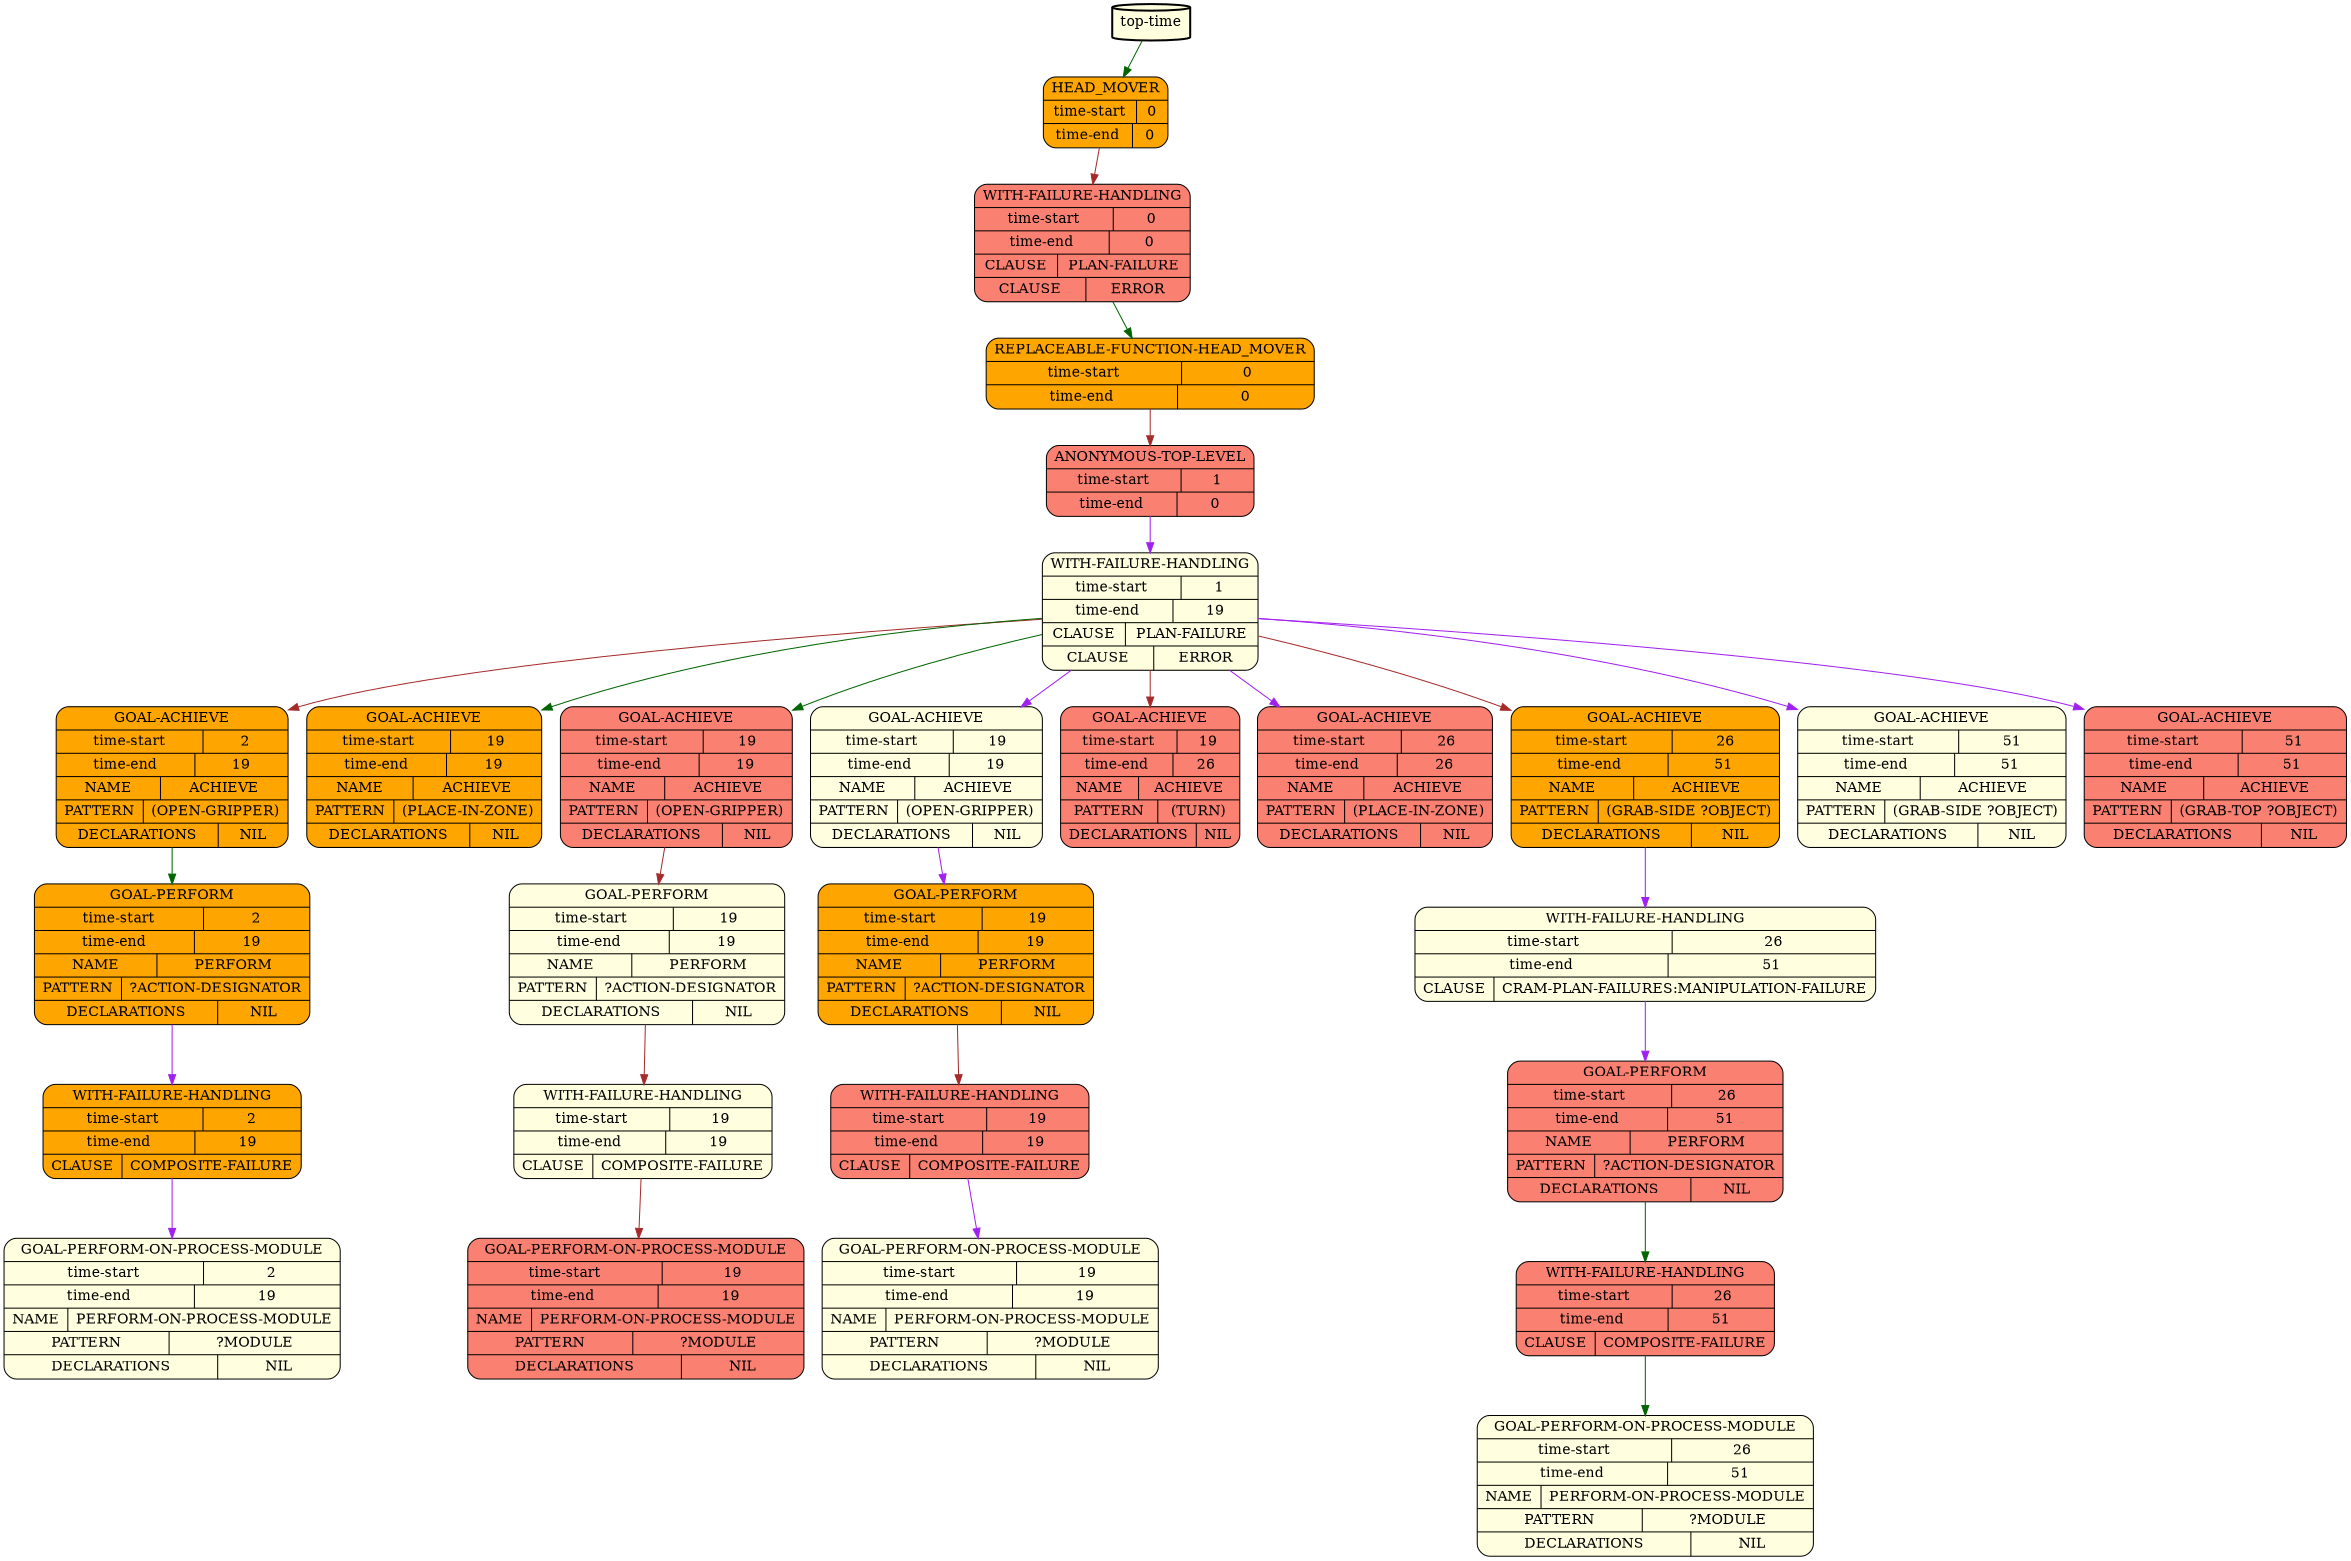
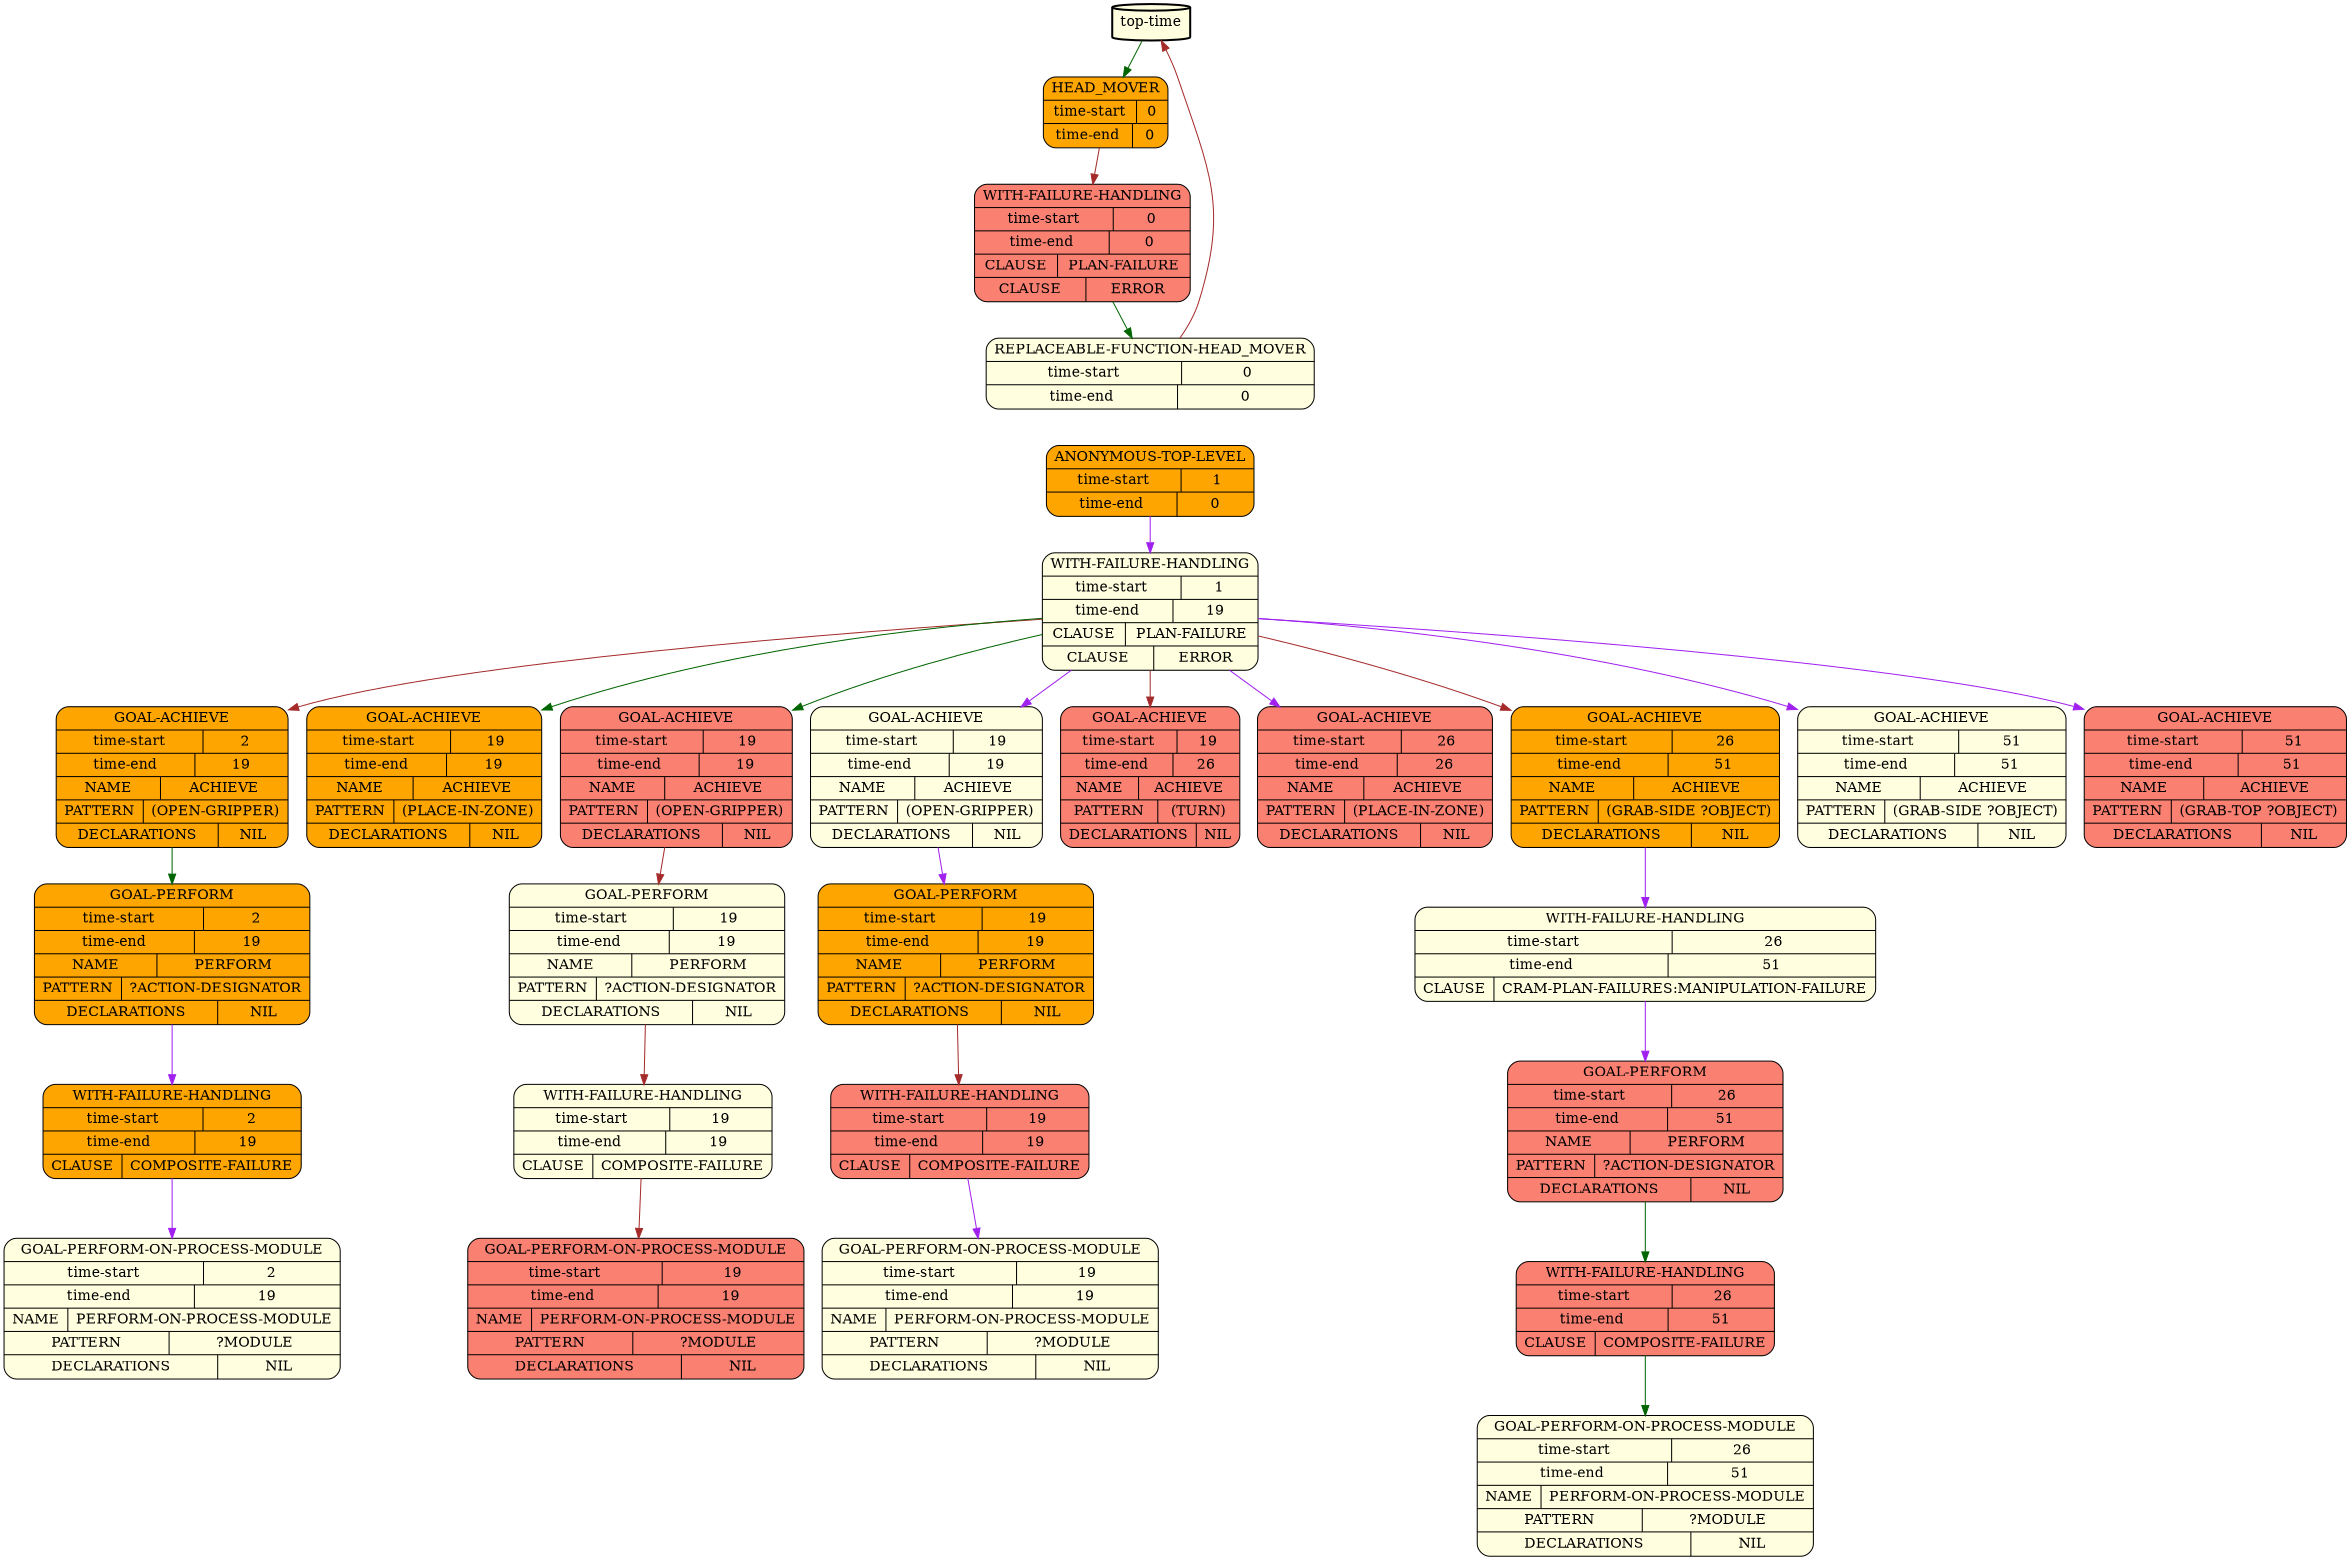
(1150, 374) -> (1150, 374)
(1150, 422) -> (1212, 194)
(1150, 481) -> (1150, 481)
